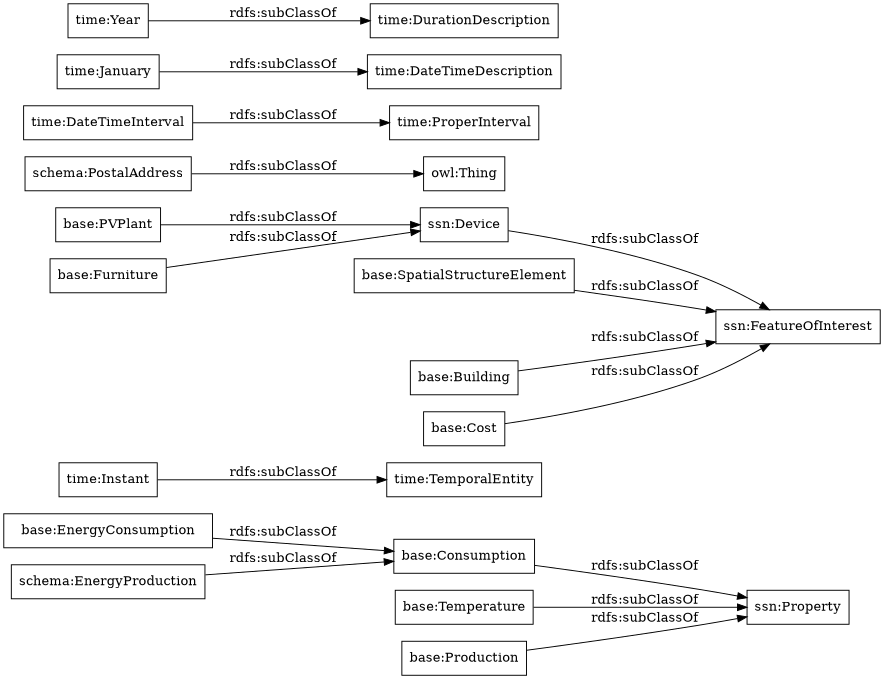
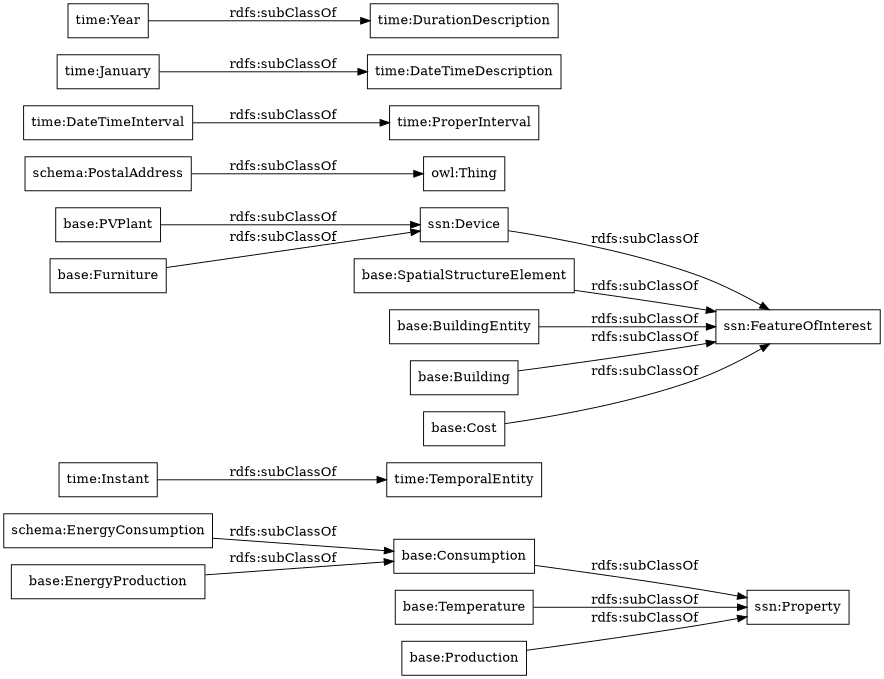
none -> (464, 327)
(108, 531) -> (108, 531)
(108, 582) -> (108, 582)
